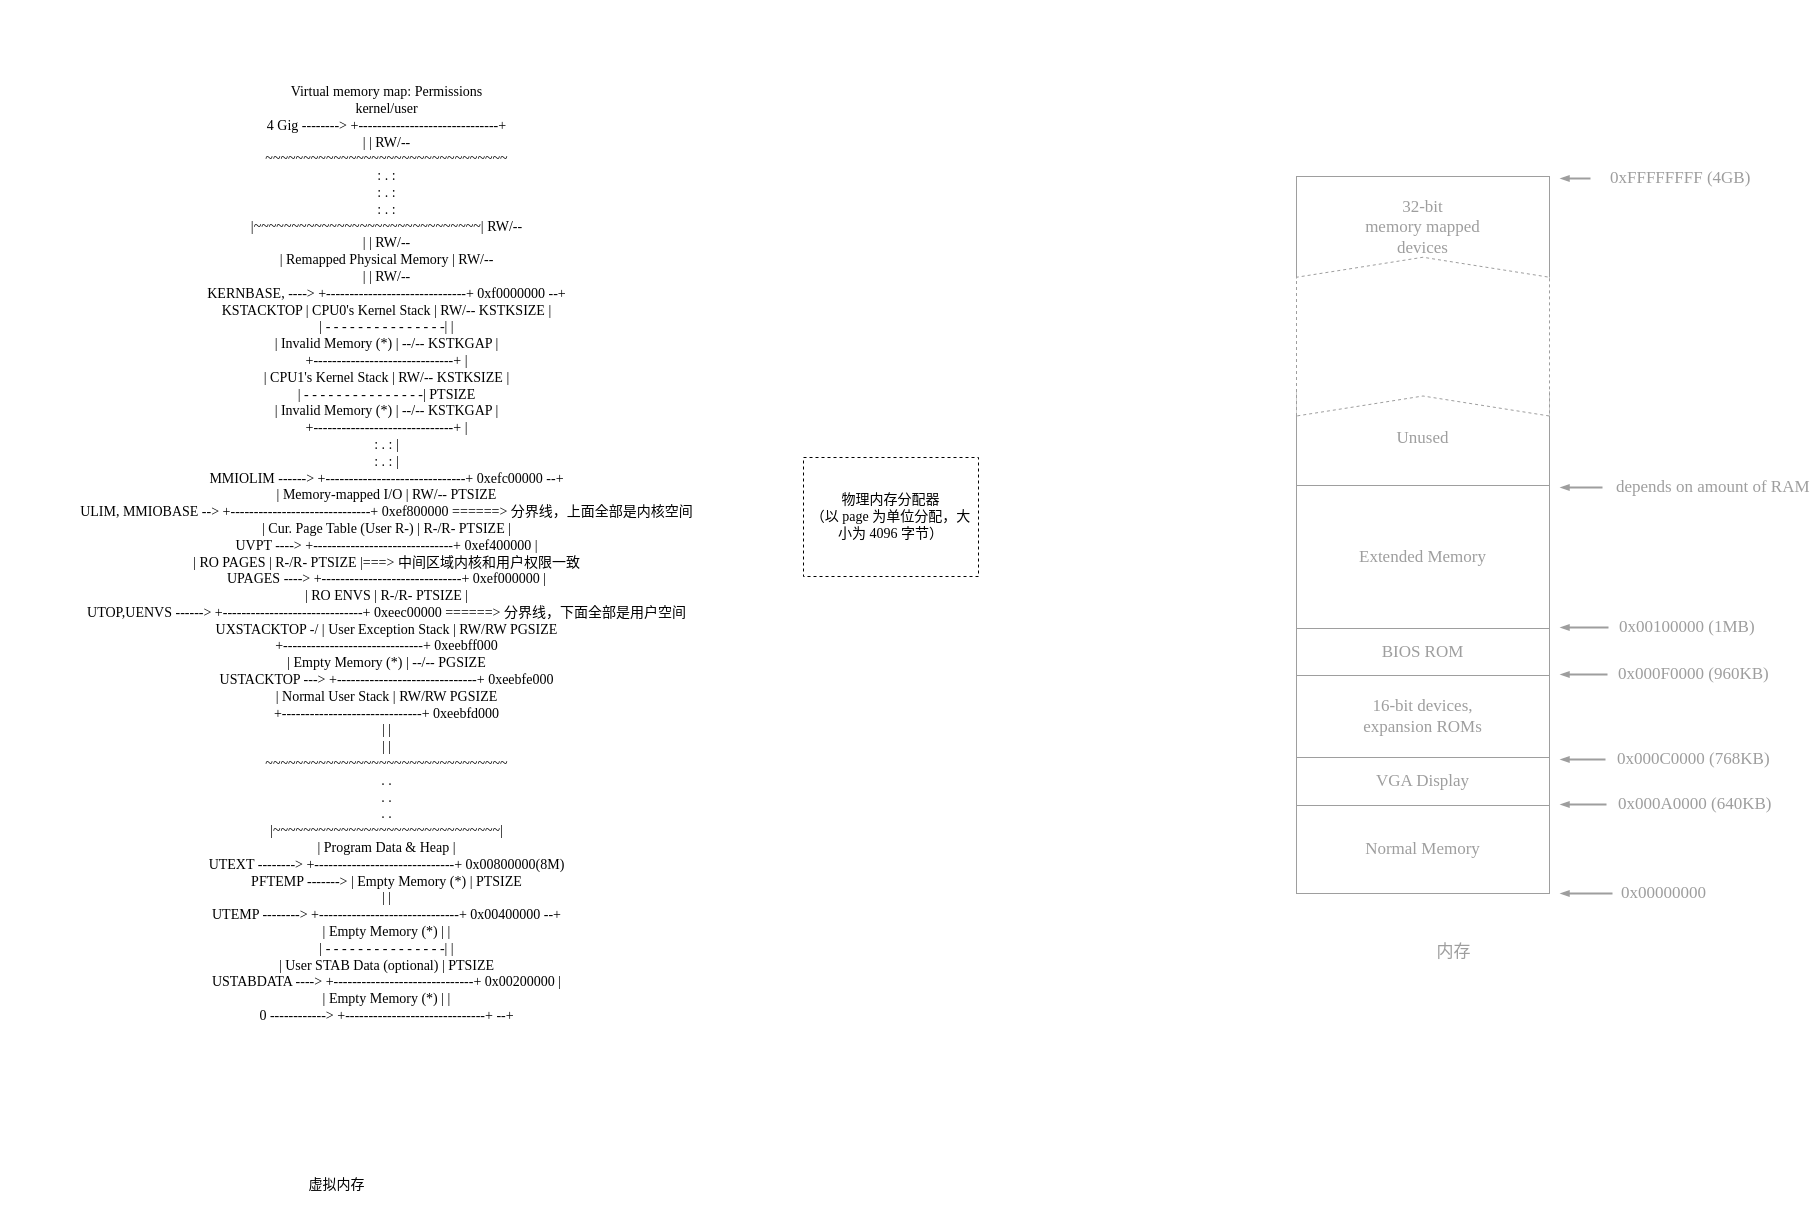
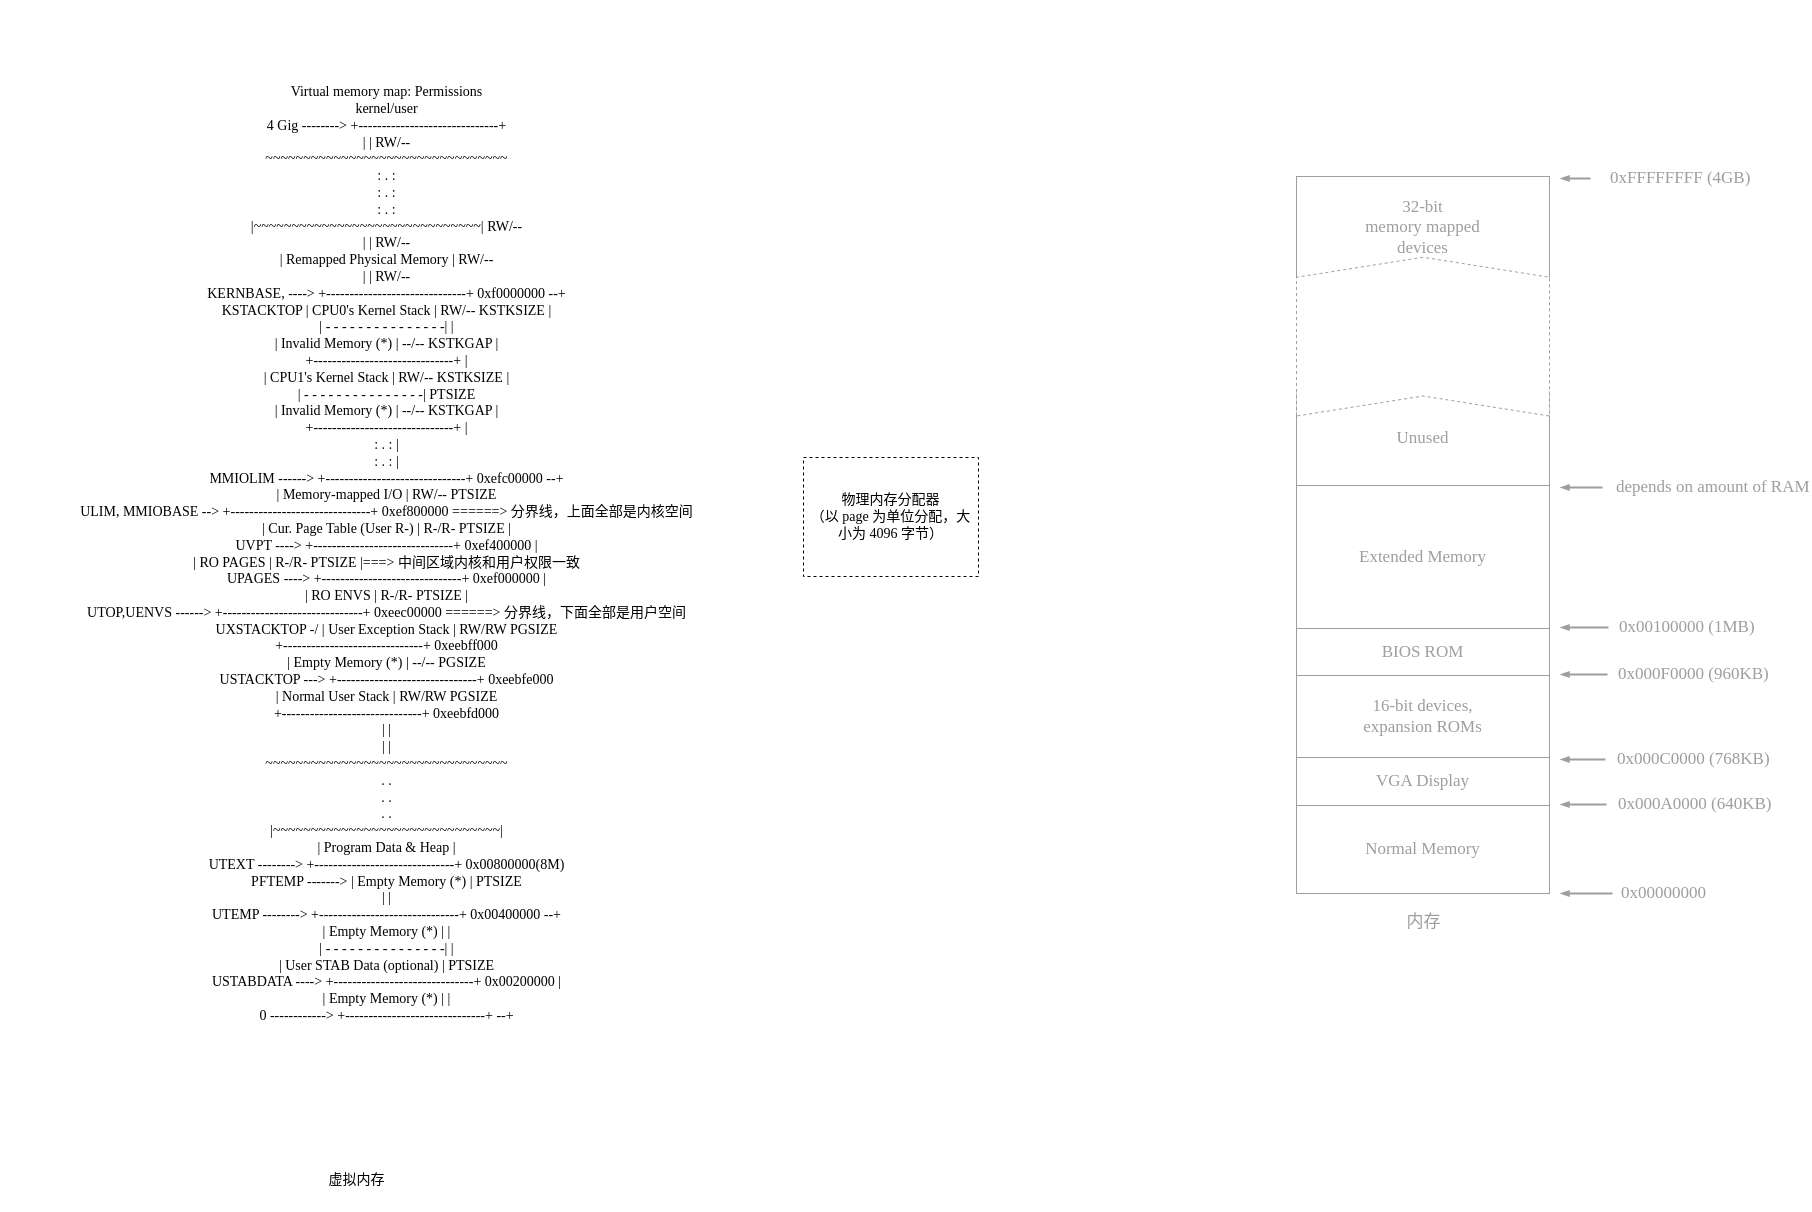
(1453, 953) -> (1423, 923)
(337, 1185) -> (357, 1180)
